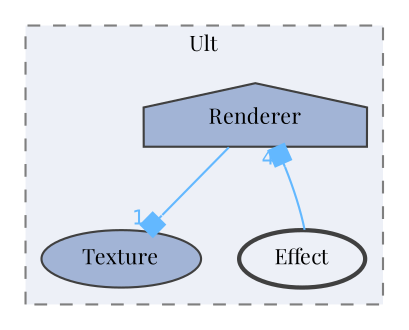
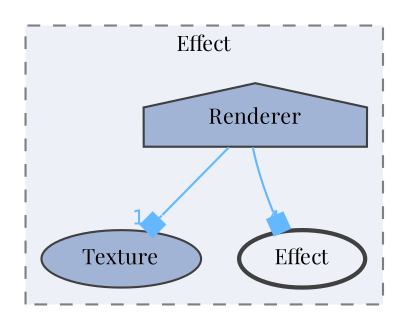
(204, 46) -> (204, 46)
(296, 198) -> (262, 180)
